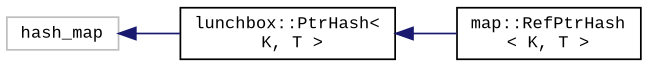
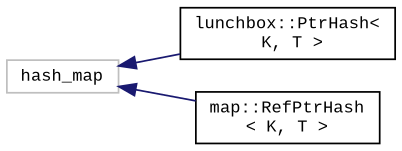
(435, 34) -> (166, 95)
